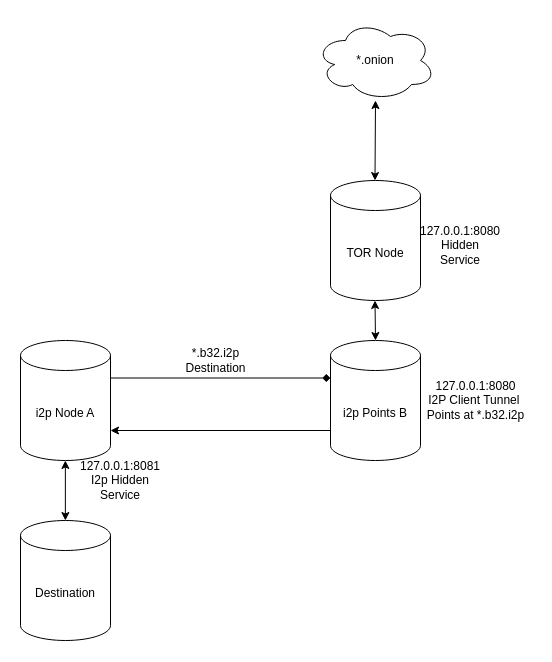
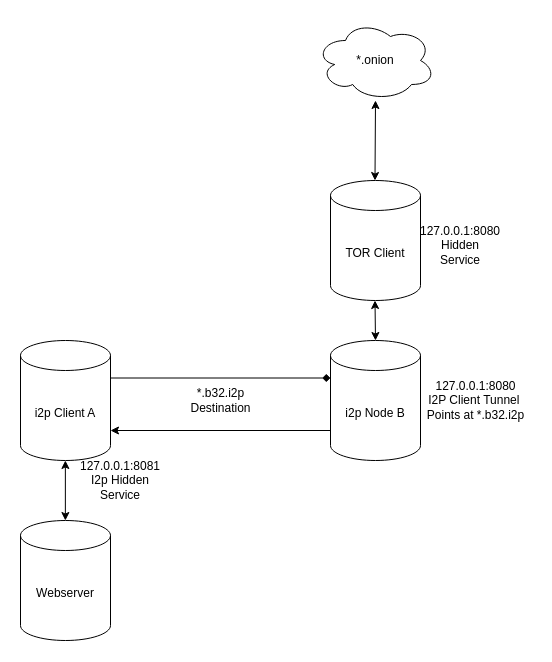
(376, 254) -> (376, 254)
(216, 361) -> (221, 401)
(66, 414) -> (66, 414)
(376, 414) -> (376, 414)
(66, 594) -> (66, 594)
